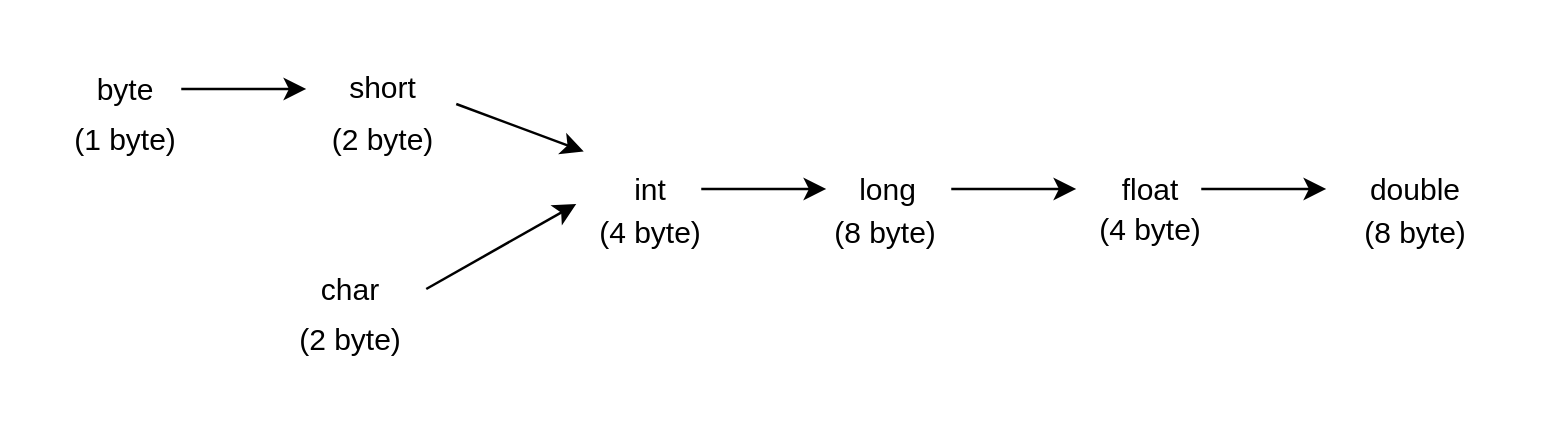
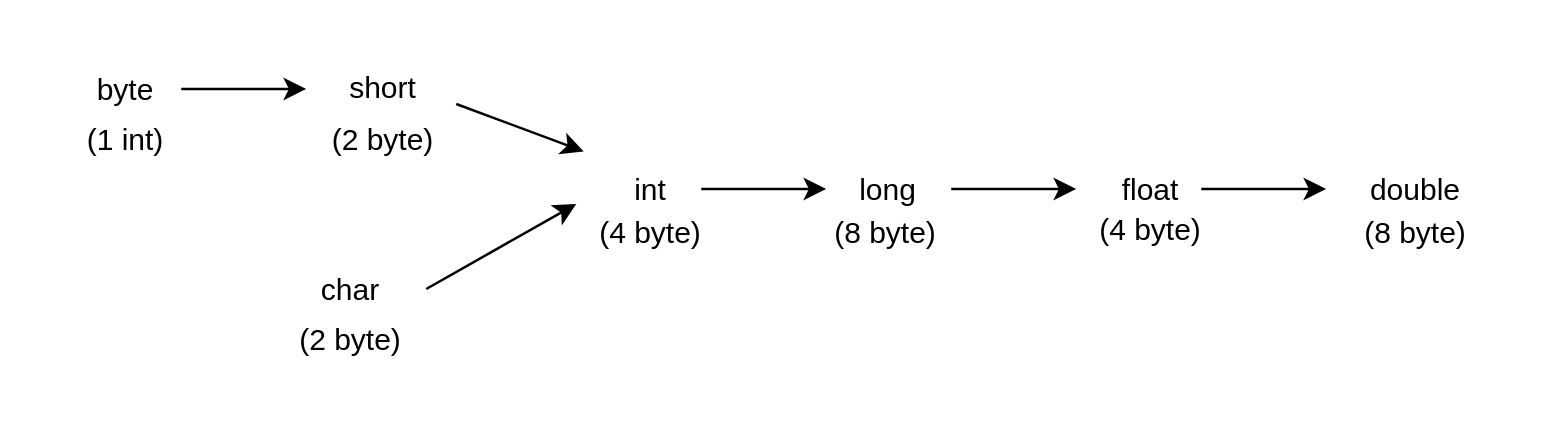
(126, 141) -> (126, 141)
